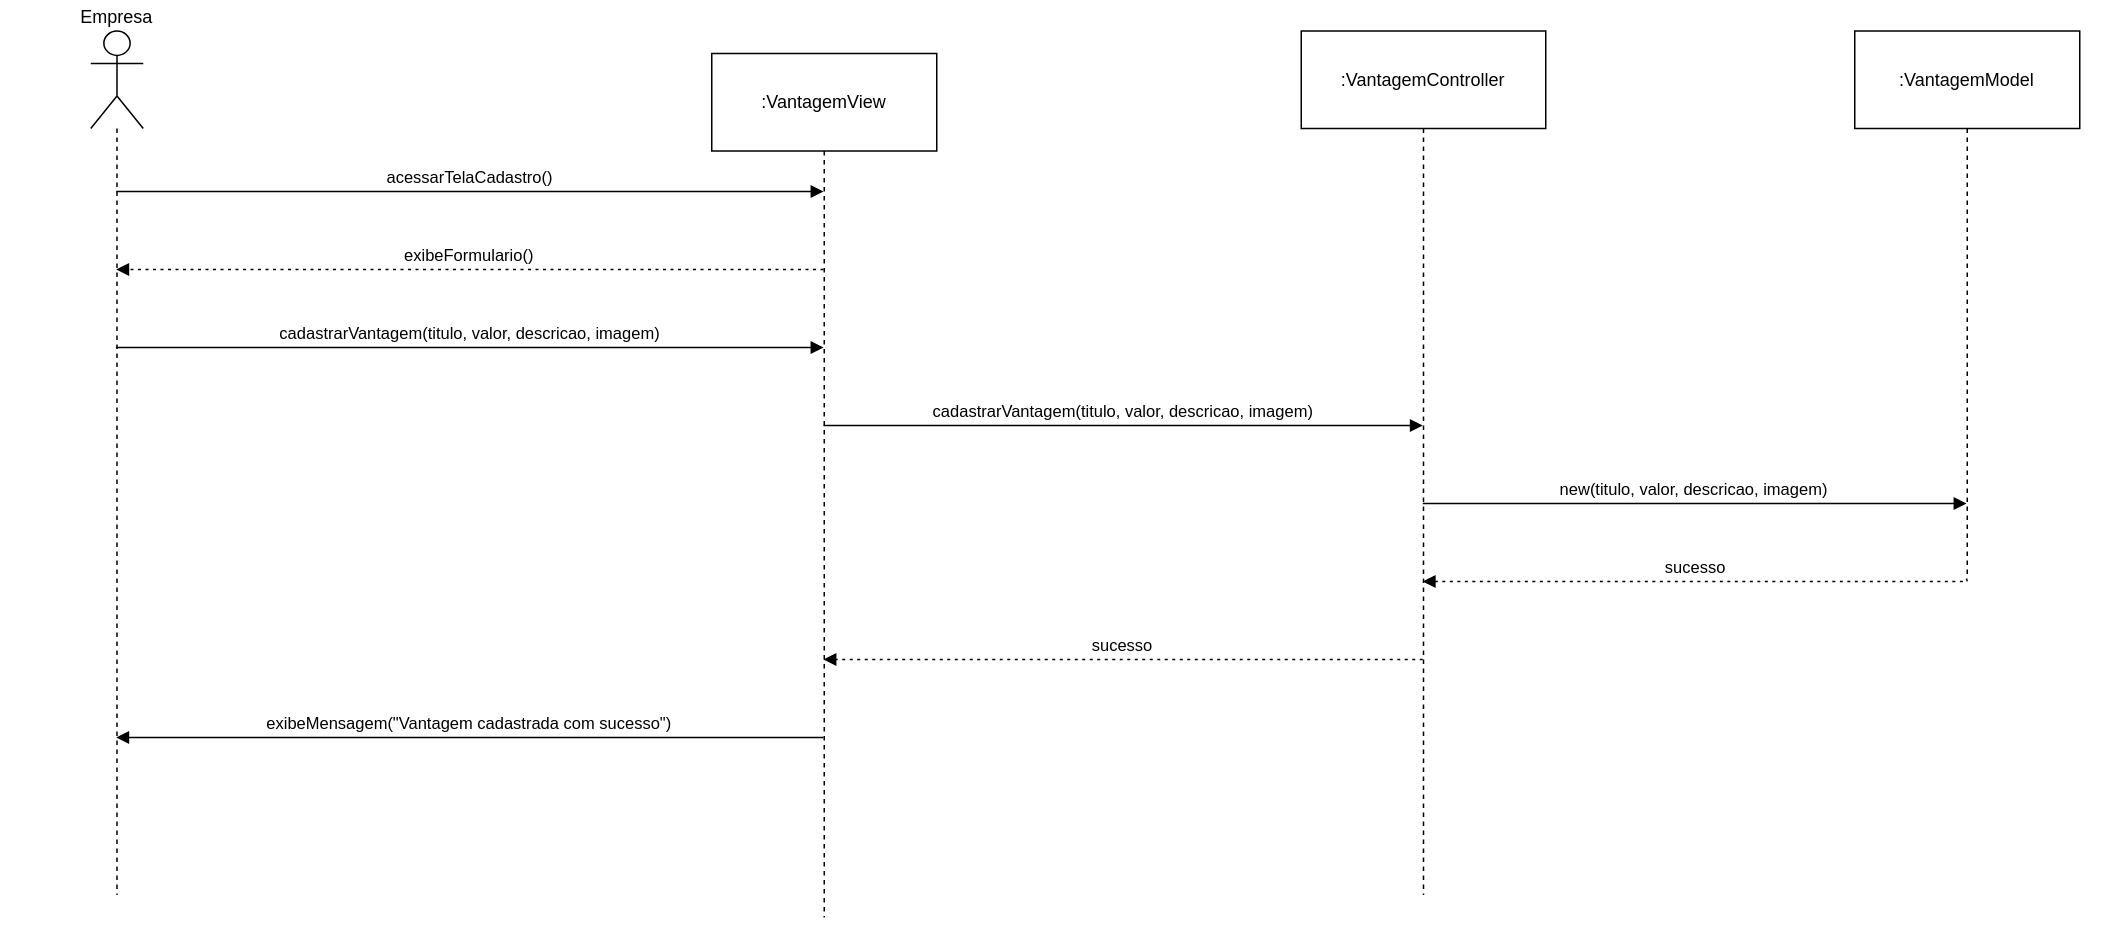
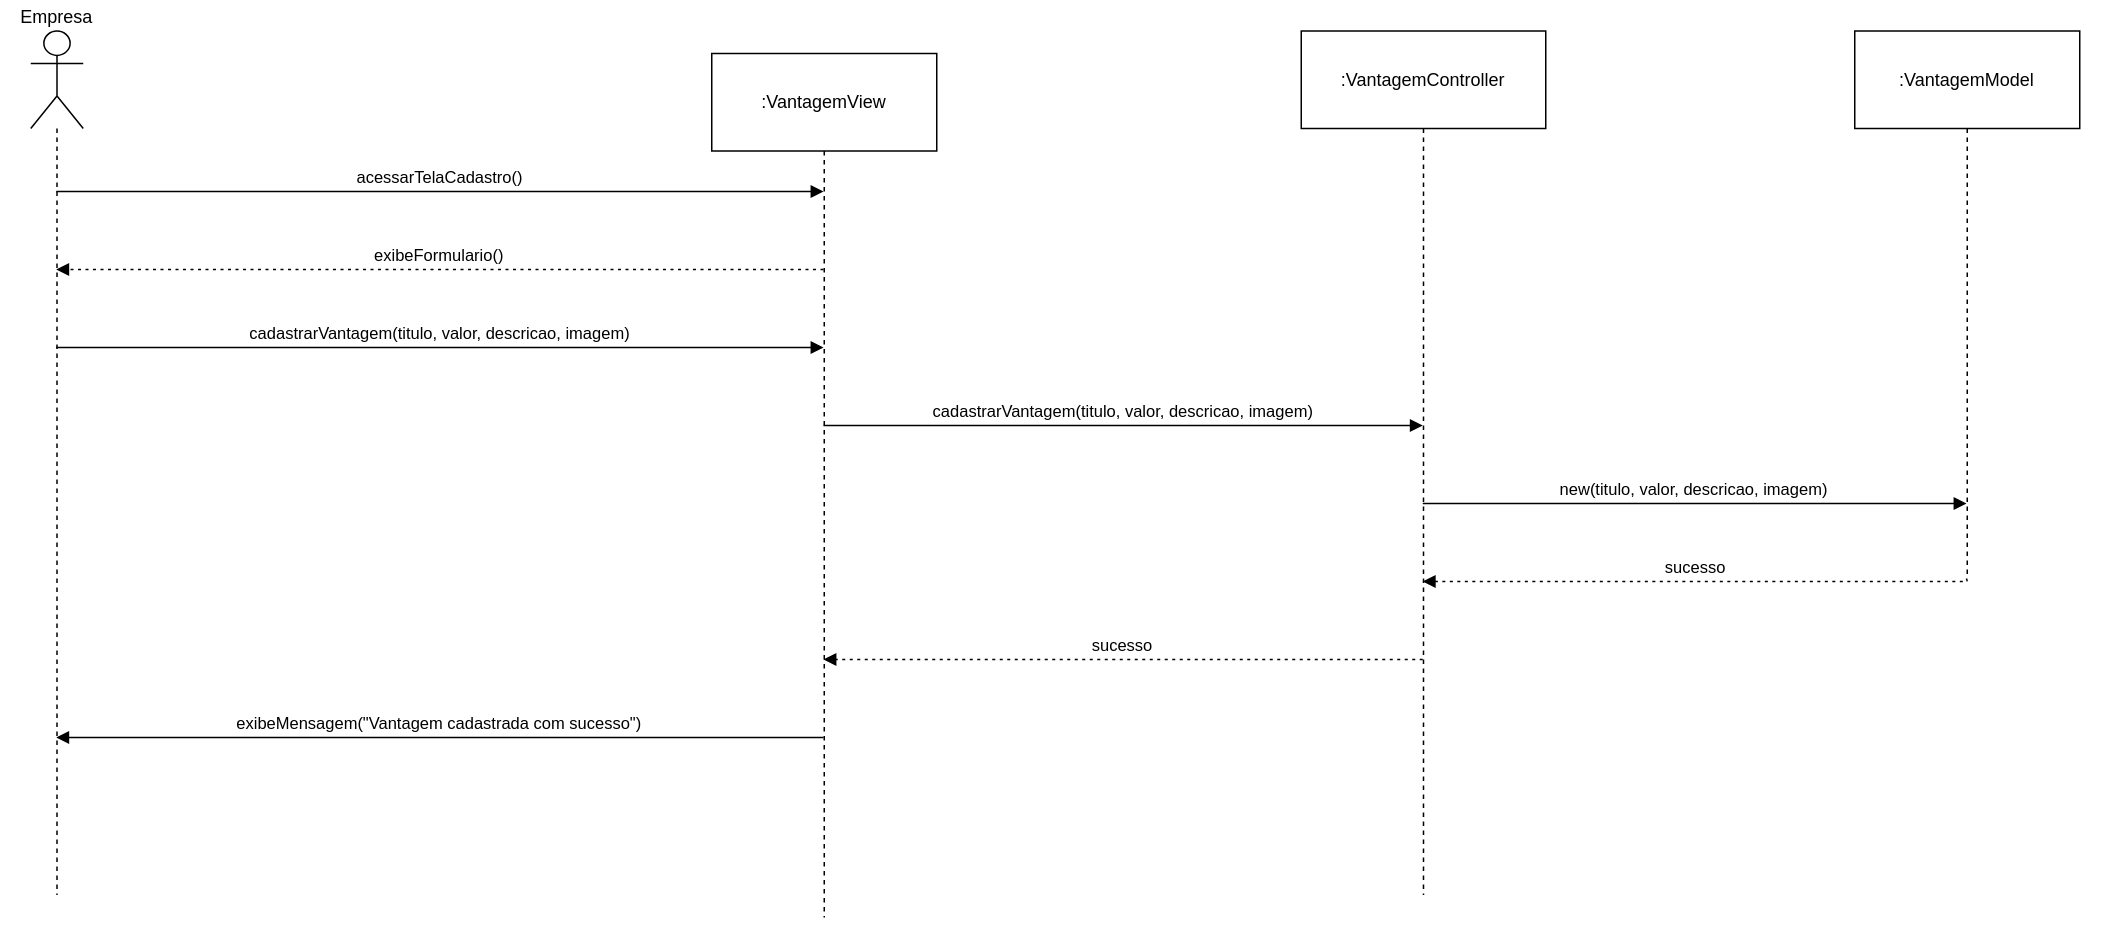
(117, 463) -> (57, 463)
